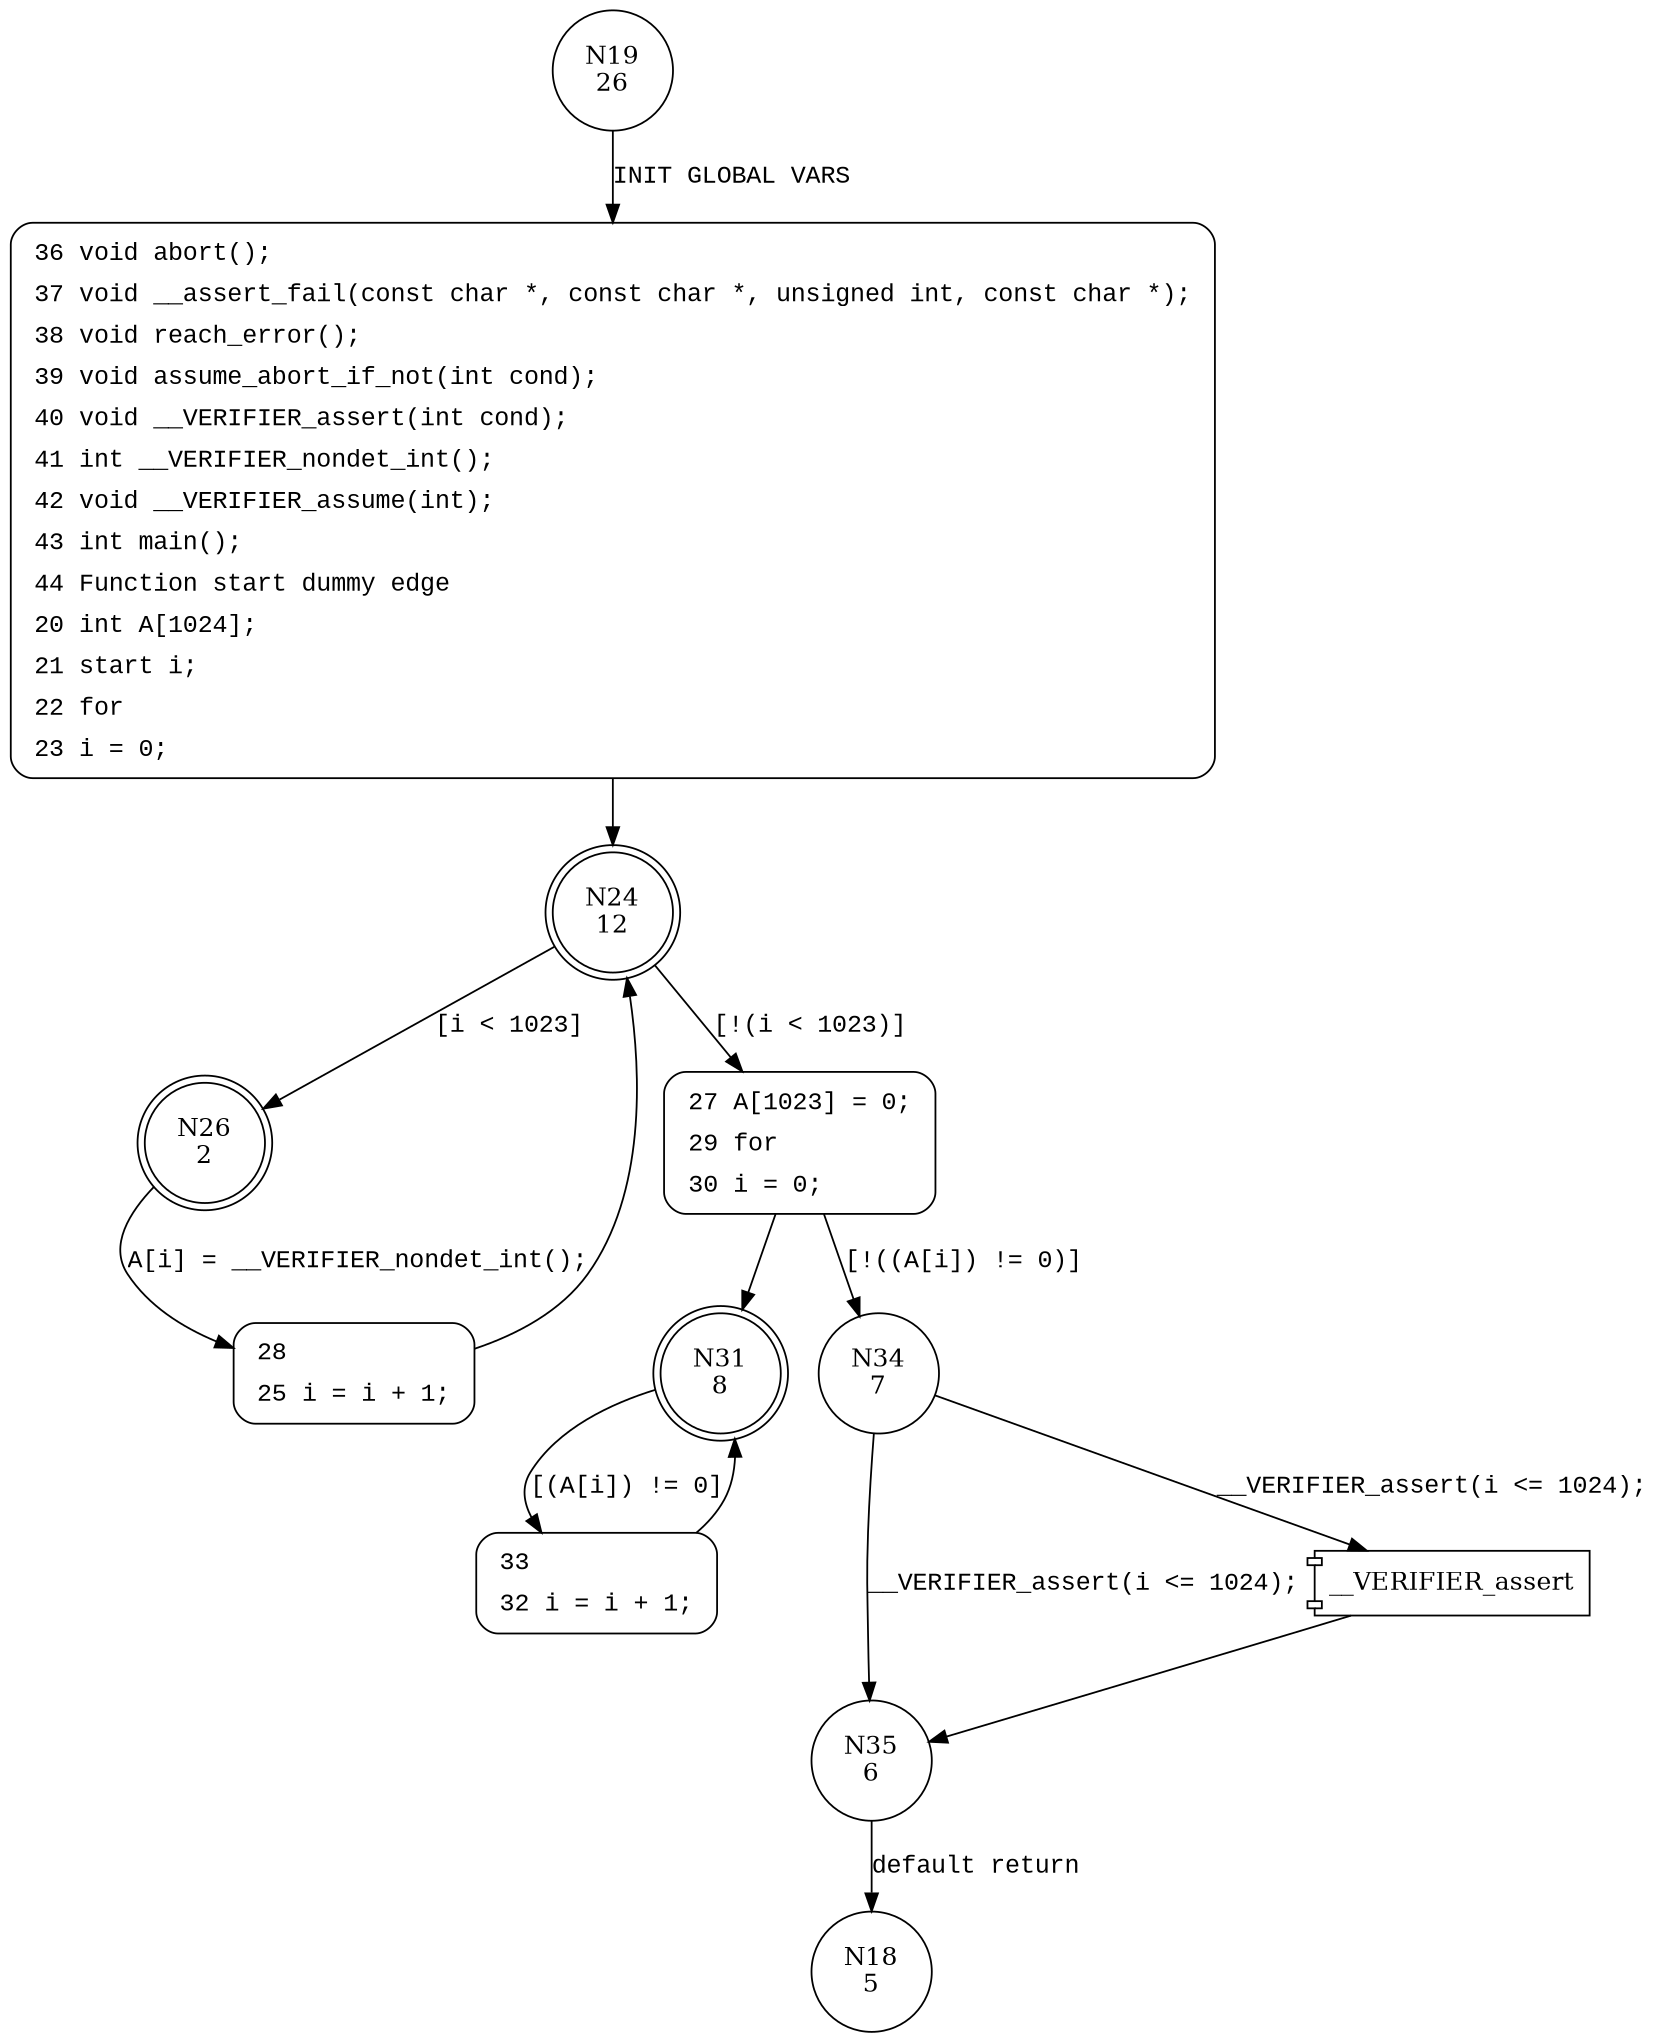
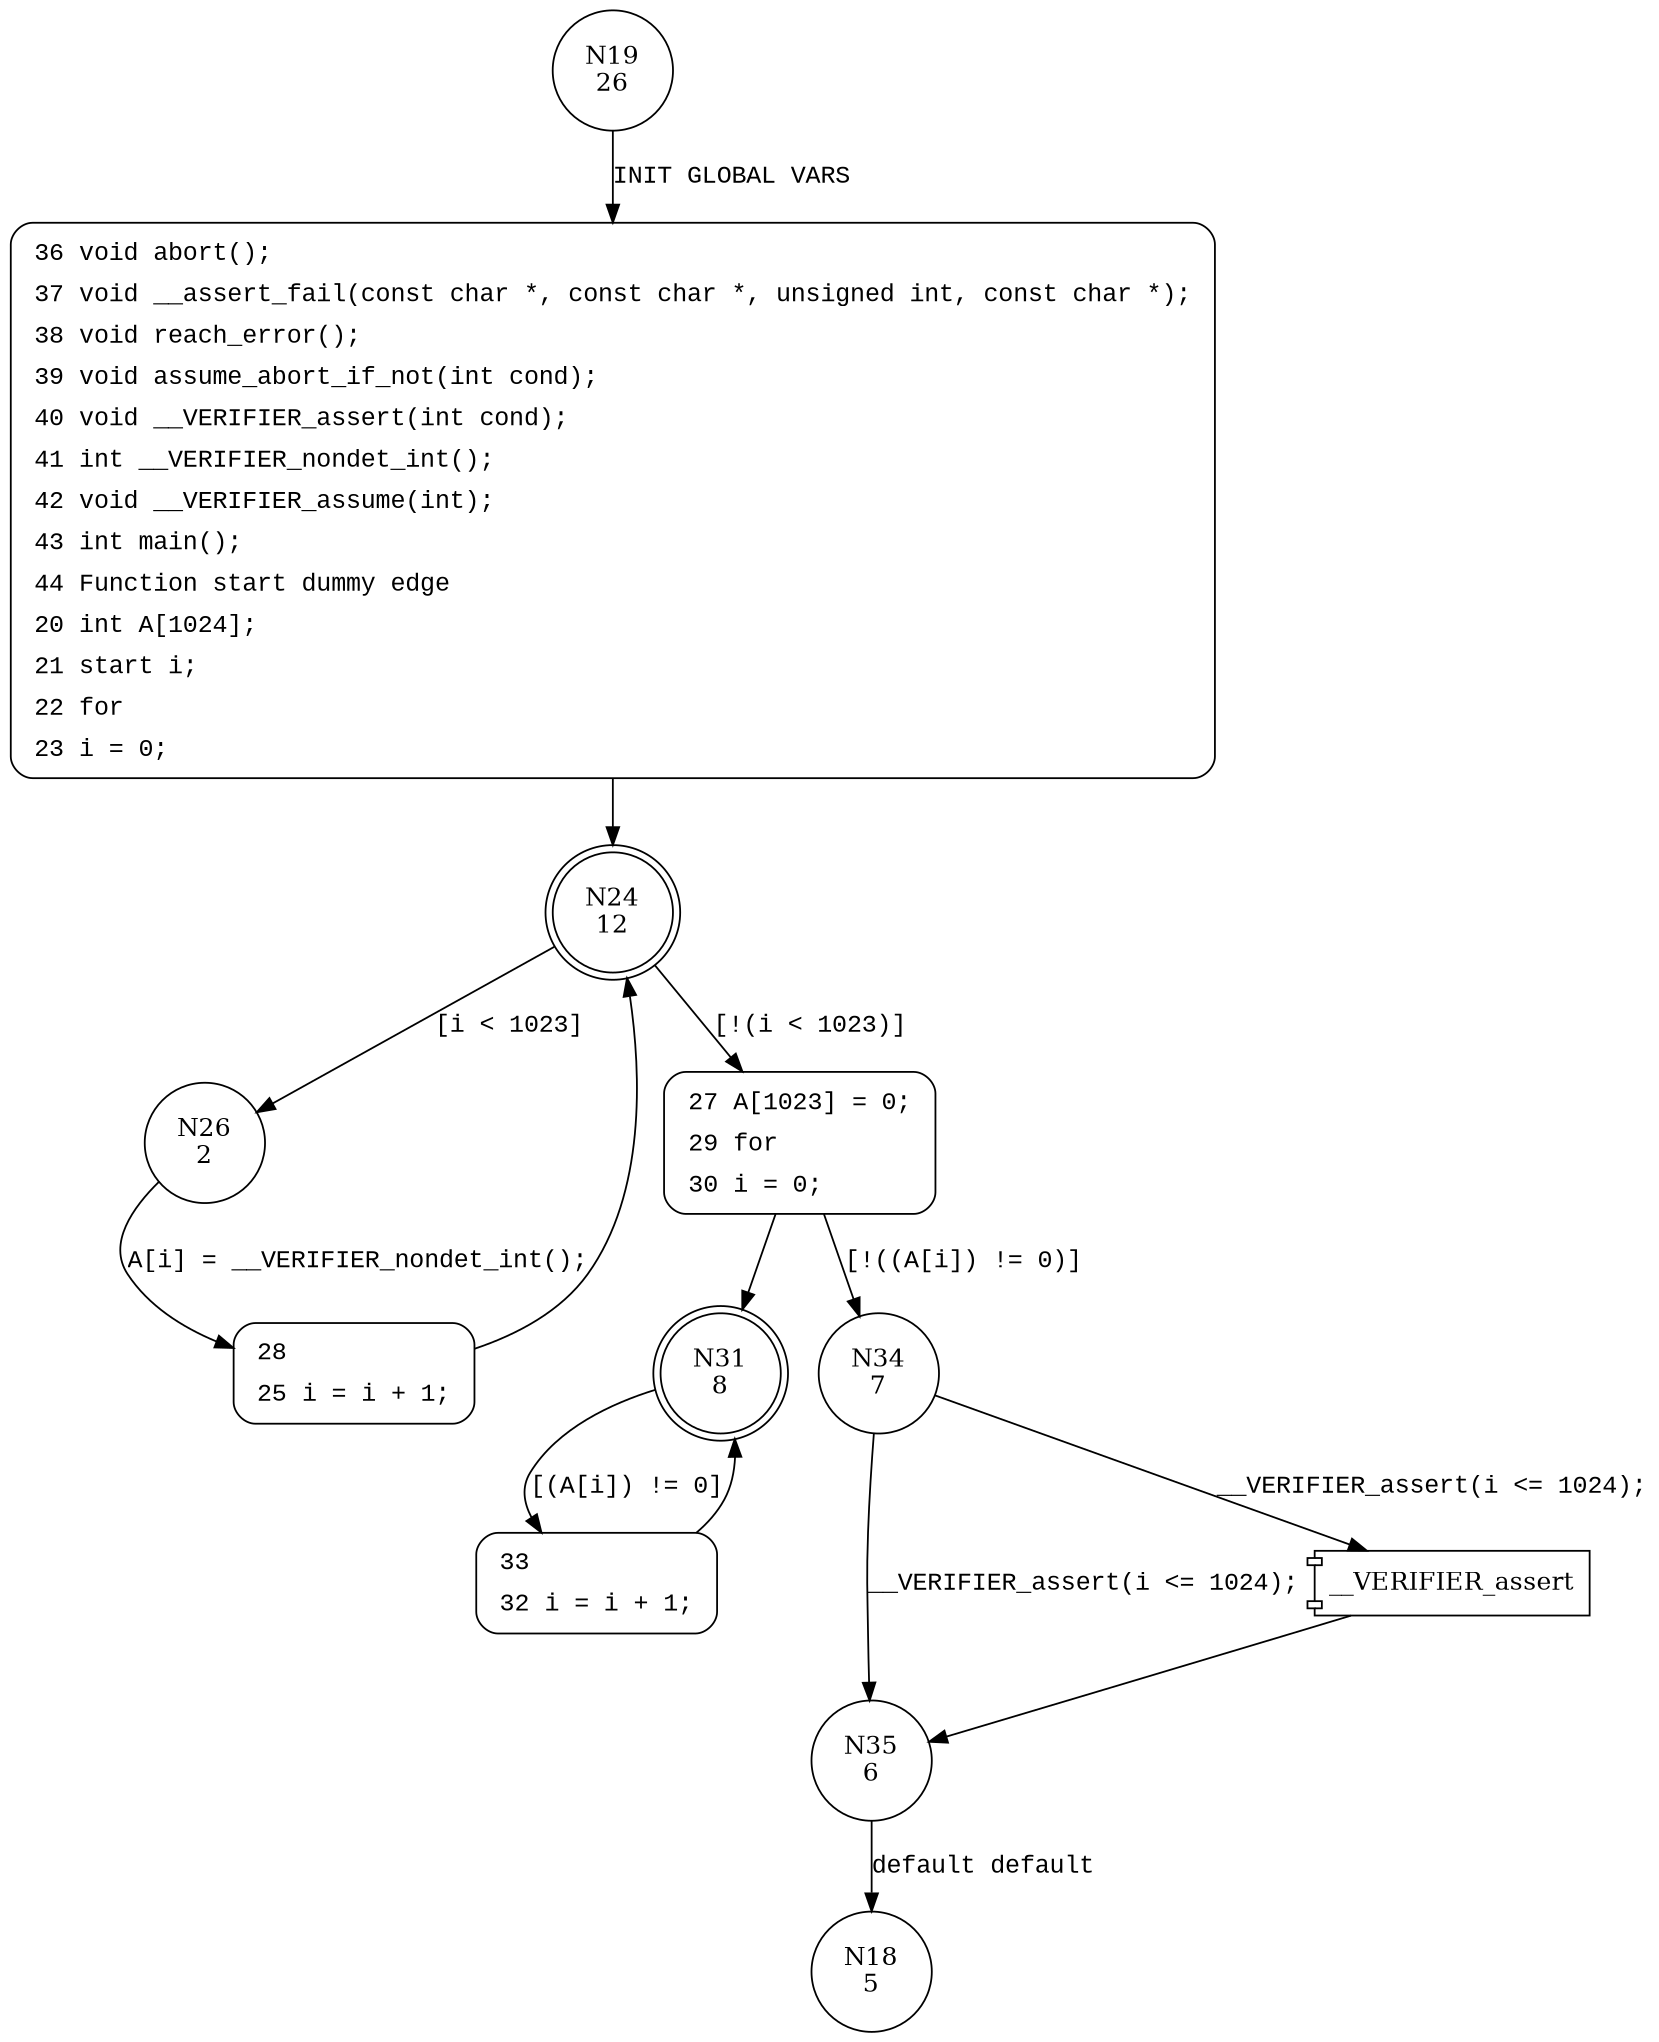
(205, 1143) -> (205, 1143)
(976, 1866) -> (983, 1866)
